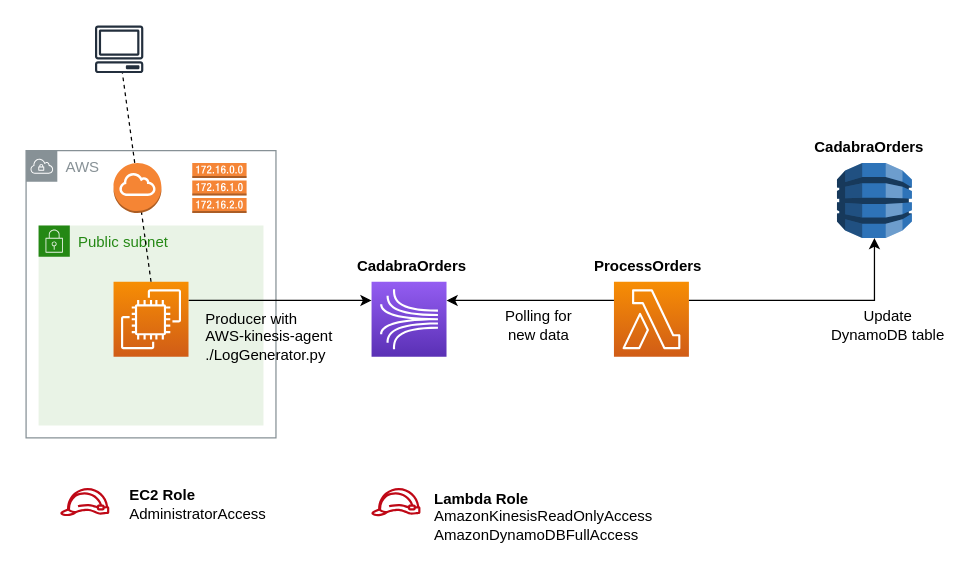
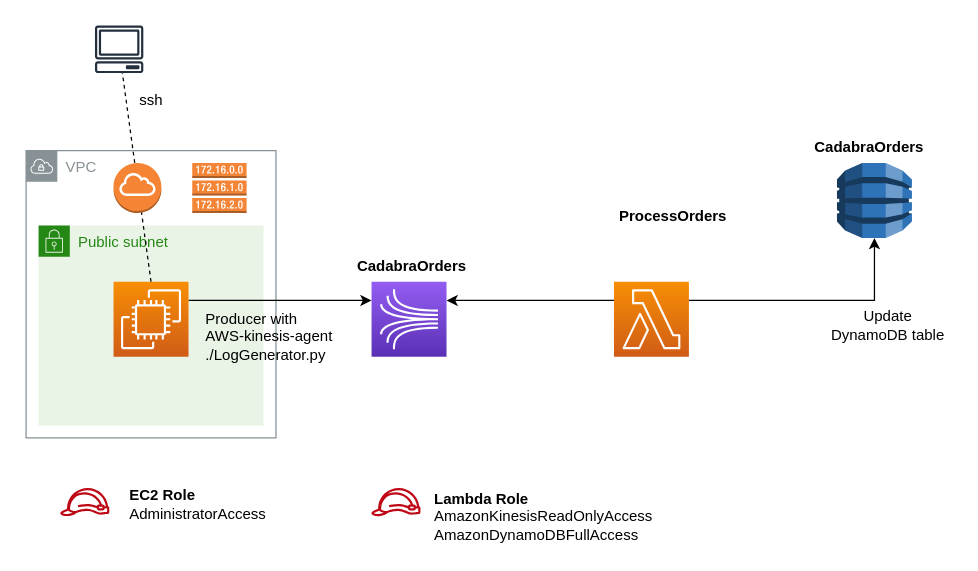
none -> (151, 101)
(78, 168) -> (78, 168)
(648, 266) -> (673, 216)
(539, 326) -> none
